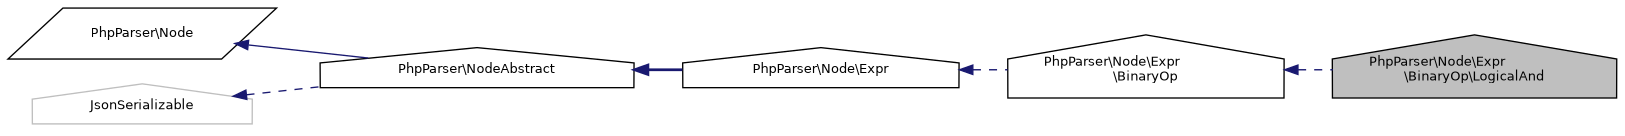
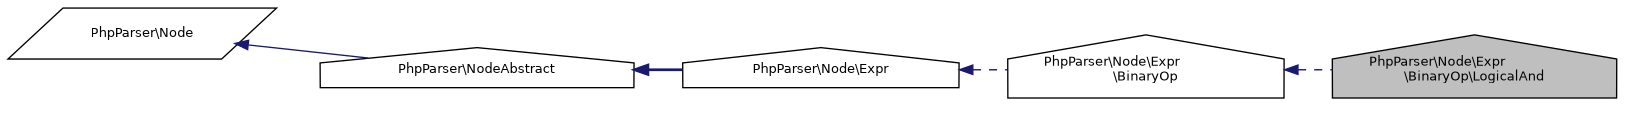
(142, 106) -> none
